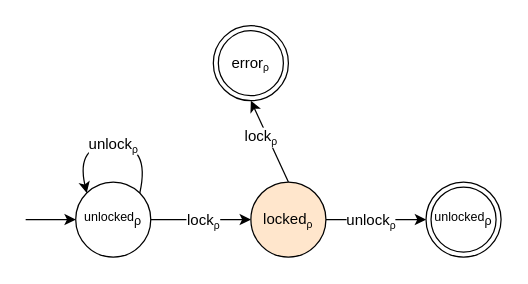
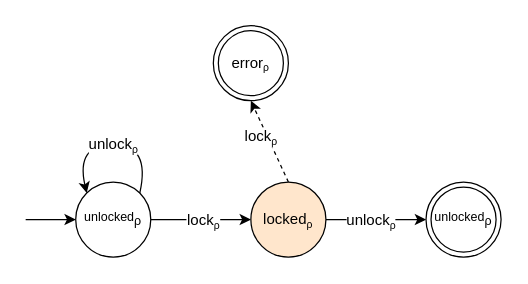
(280, 164) -> (280, 164)
